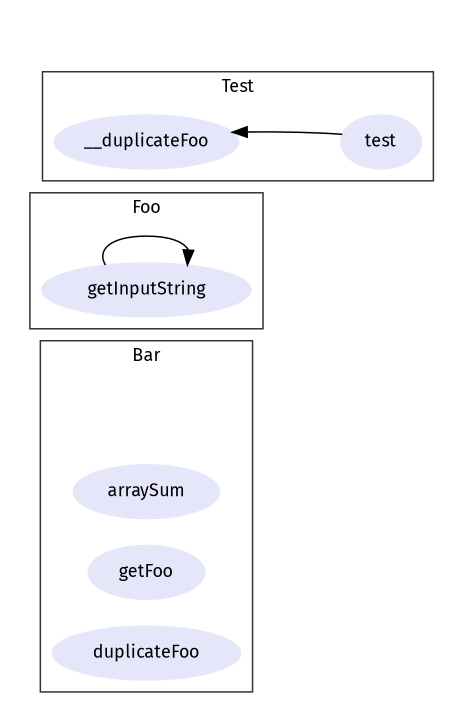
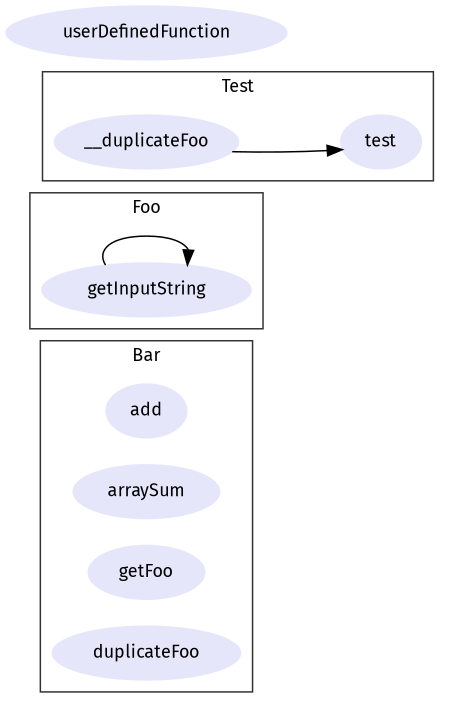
none -> (146, 33)
(295, 132) -> (280, 152)
none -> (146, 411)
